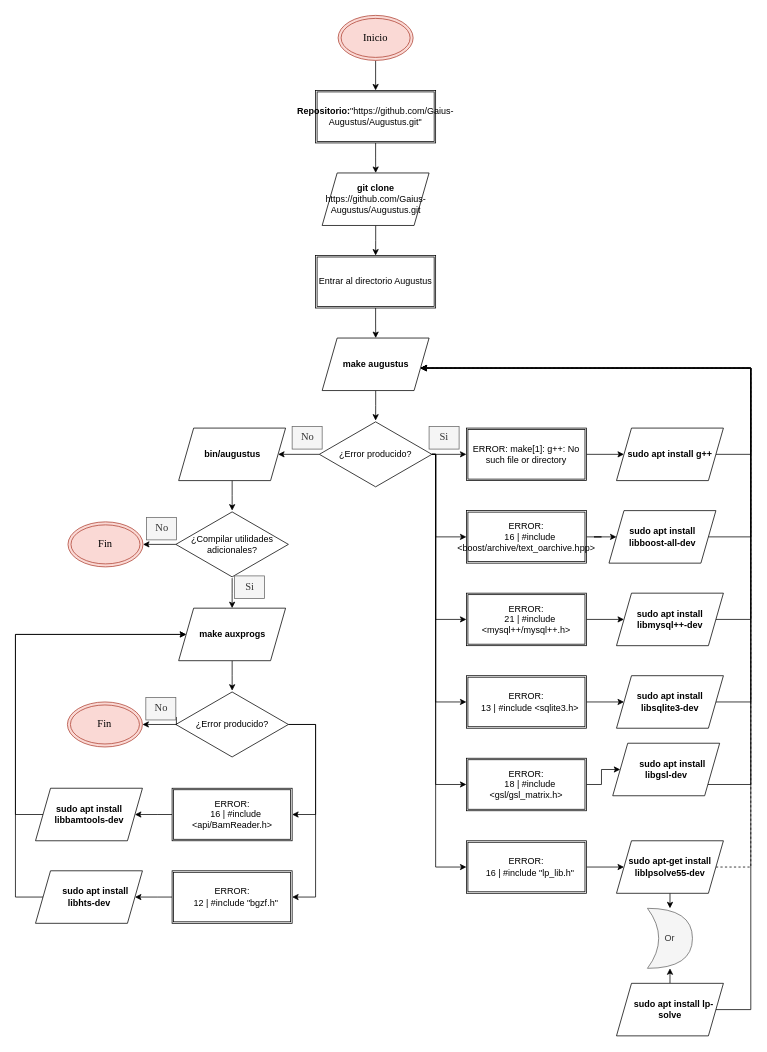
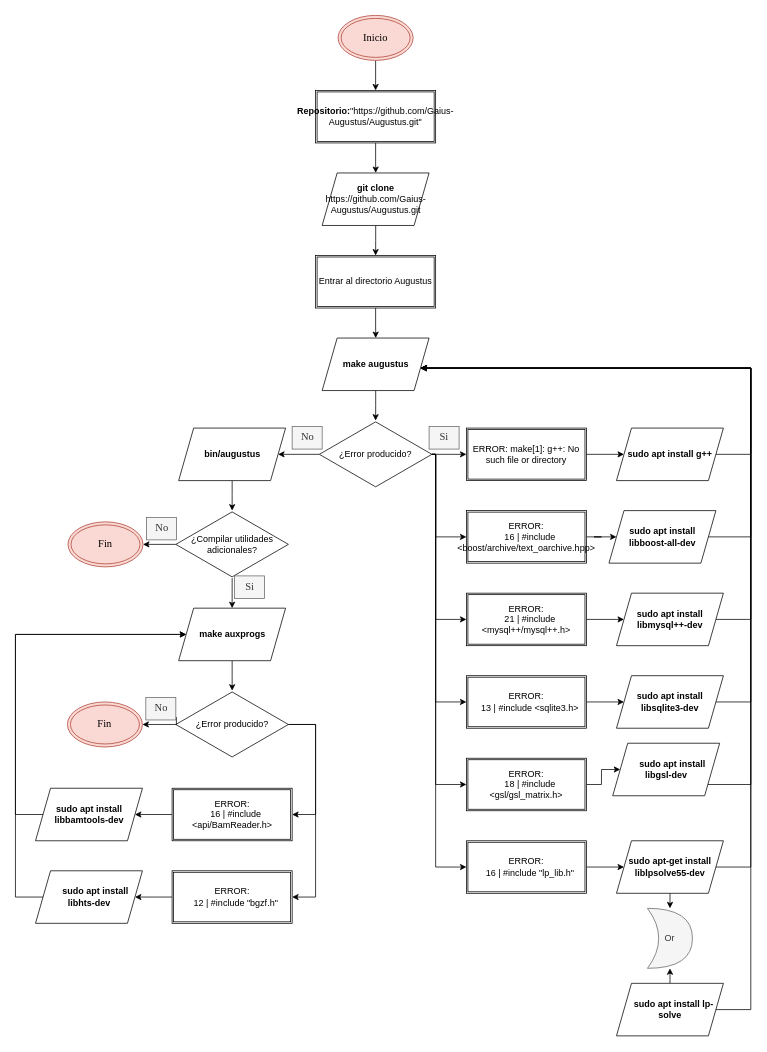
(732, 867) -> (732, 867)
